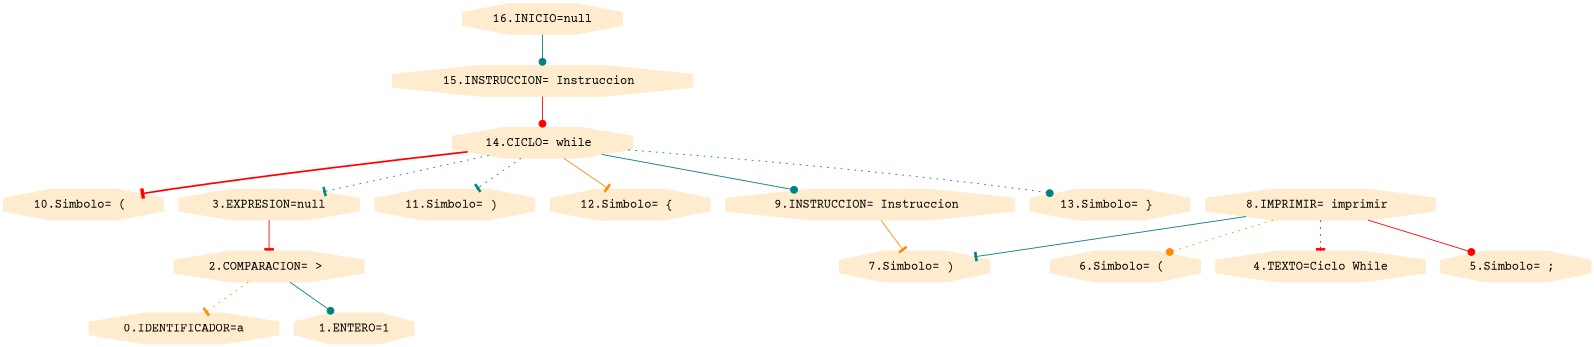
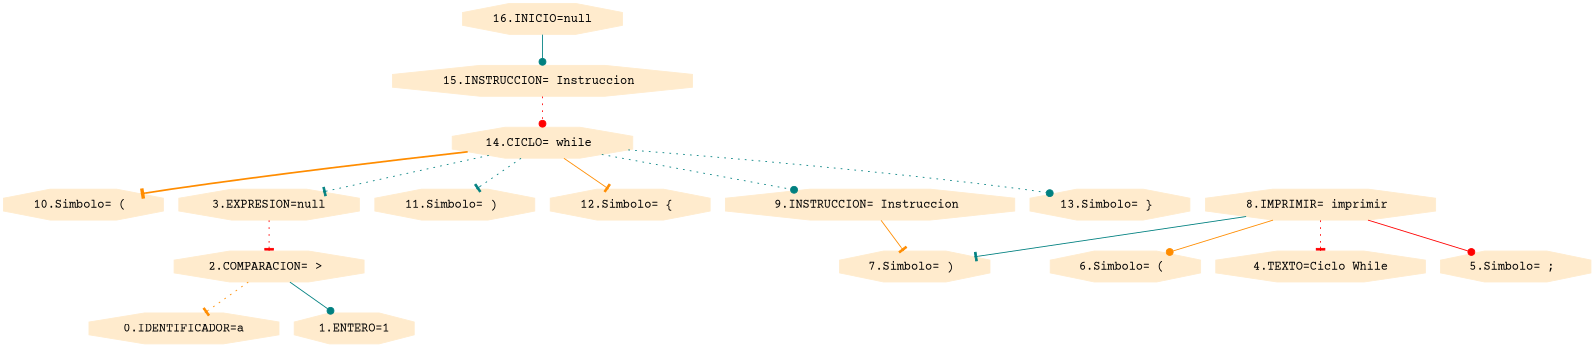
(542, 108) -> (542, 108)
(306, 171) -> (306, 171)
(696, 172) -> (696, 172)
(269, 233) -> (269, 233)
(1223, 236) -> (1223, 236)
